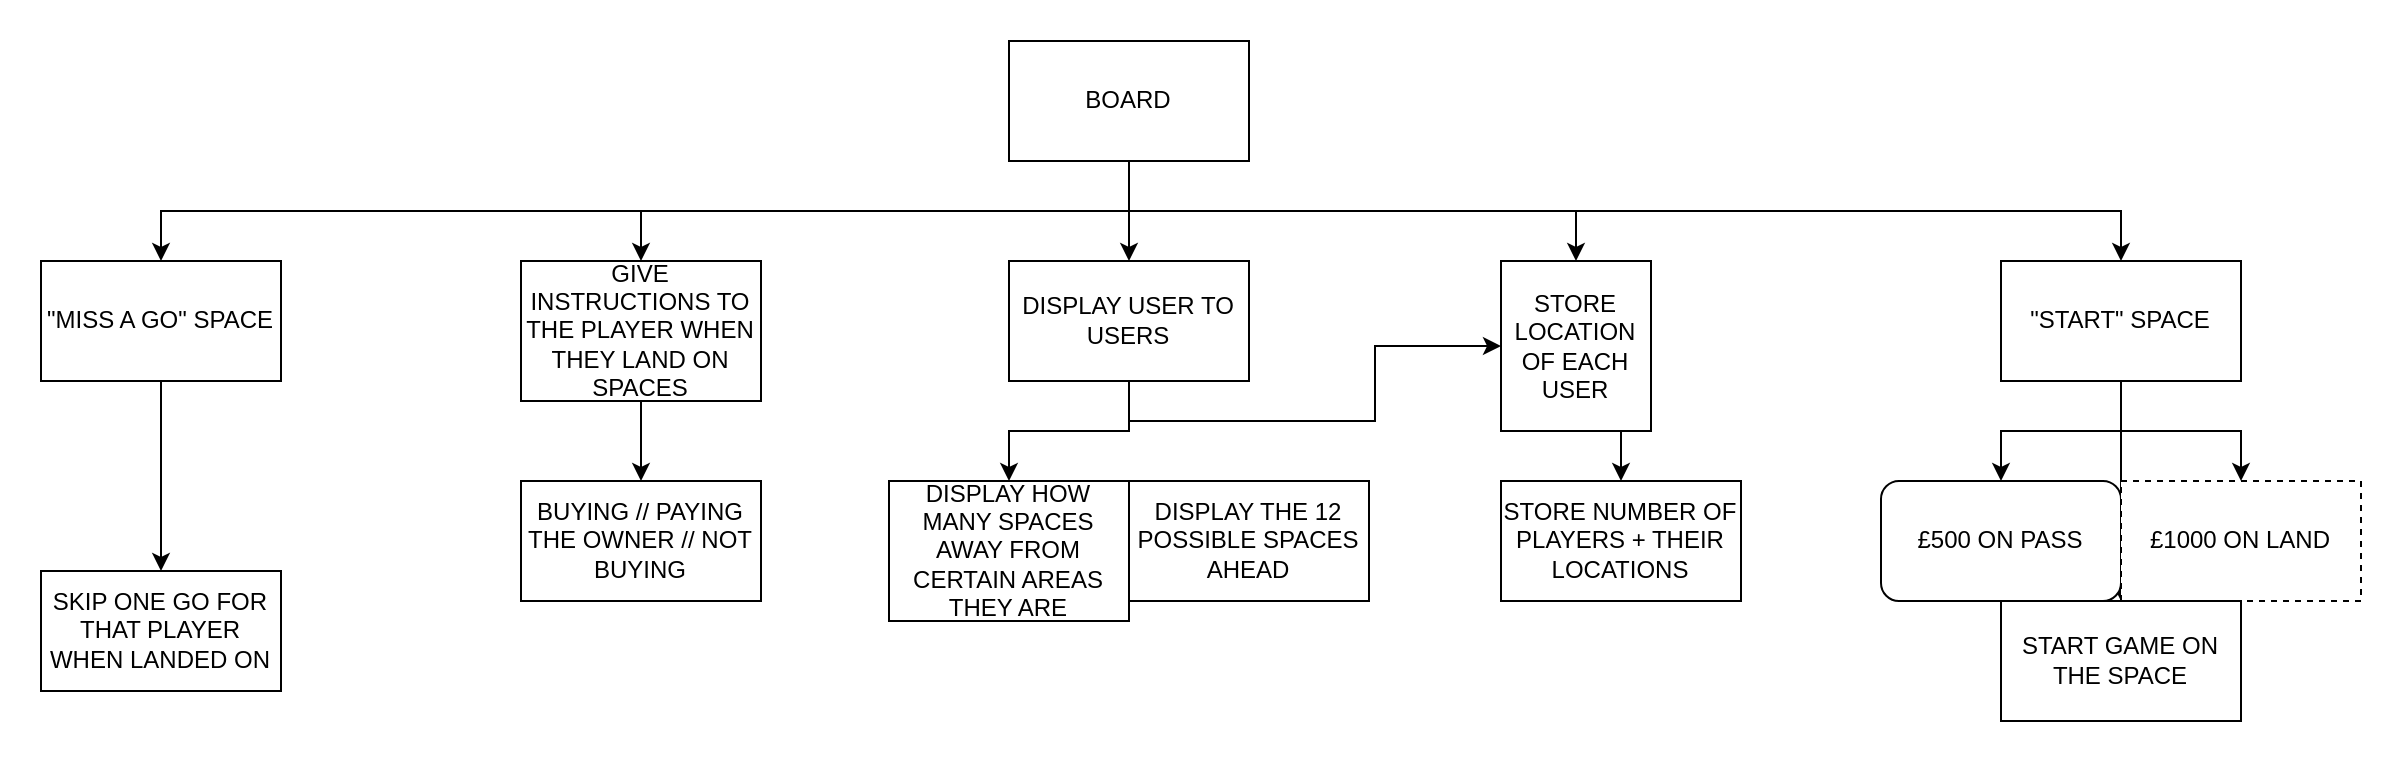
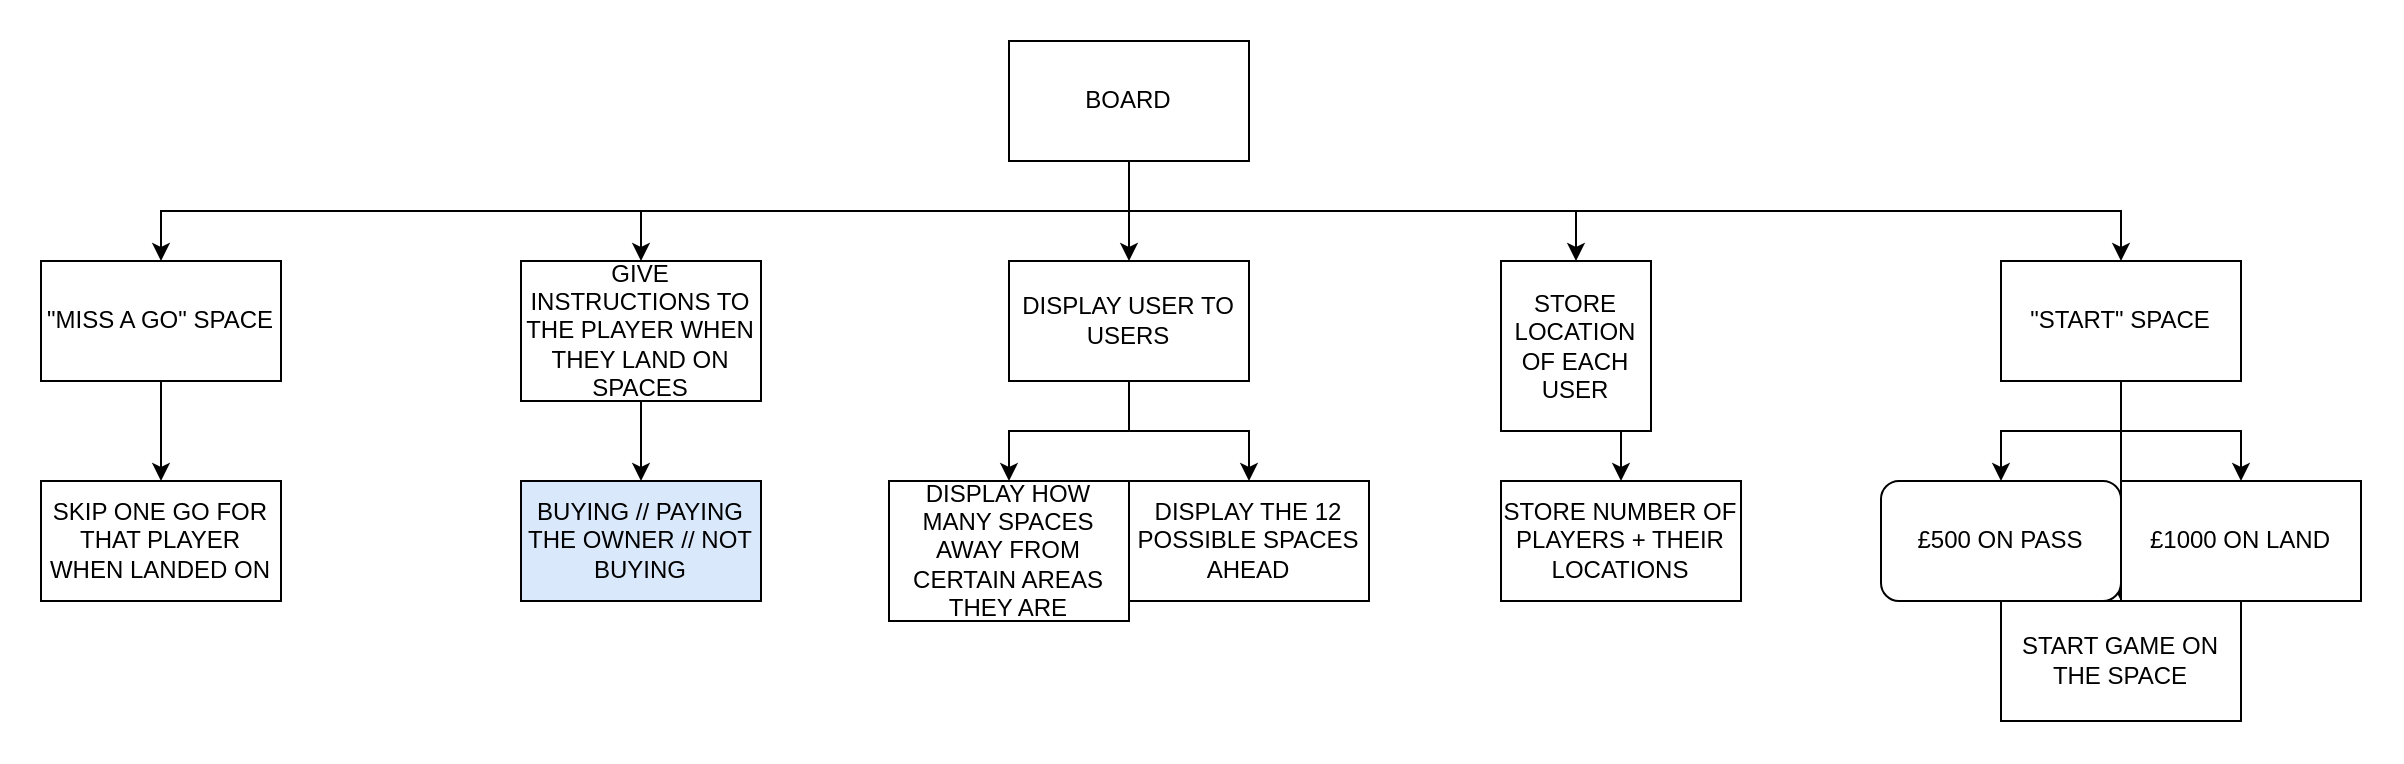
(1348, 421) -> (1209, 431)
(641, 541) -> (641, 541)
(2241, 541) -> (2241, 541)
(161, 631) -> (161, 541)
